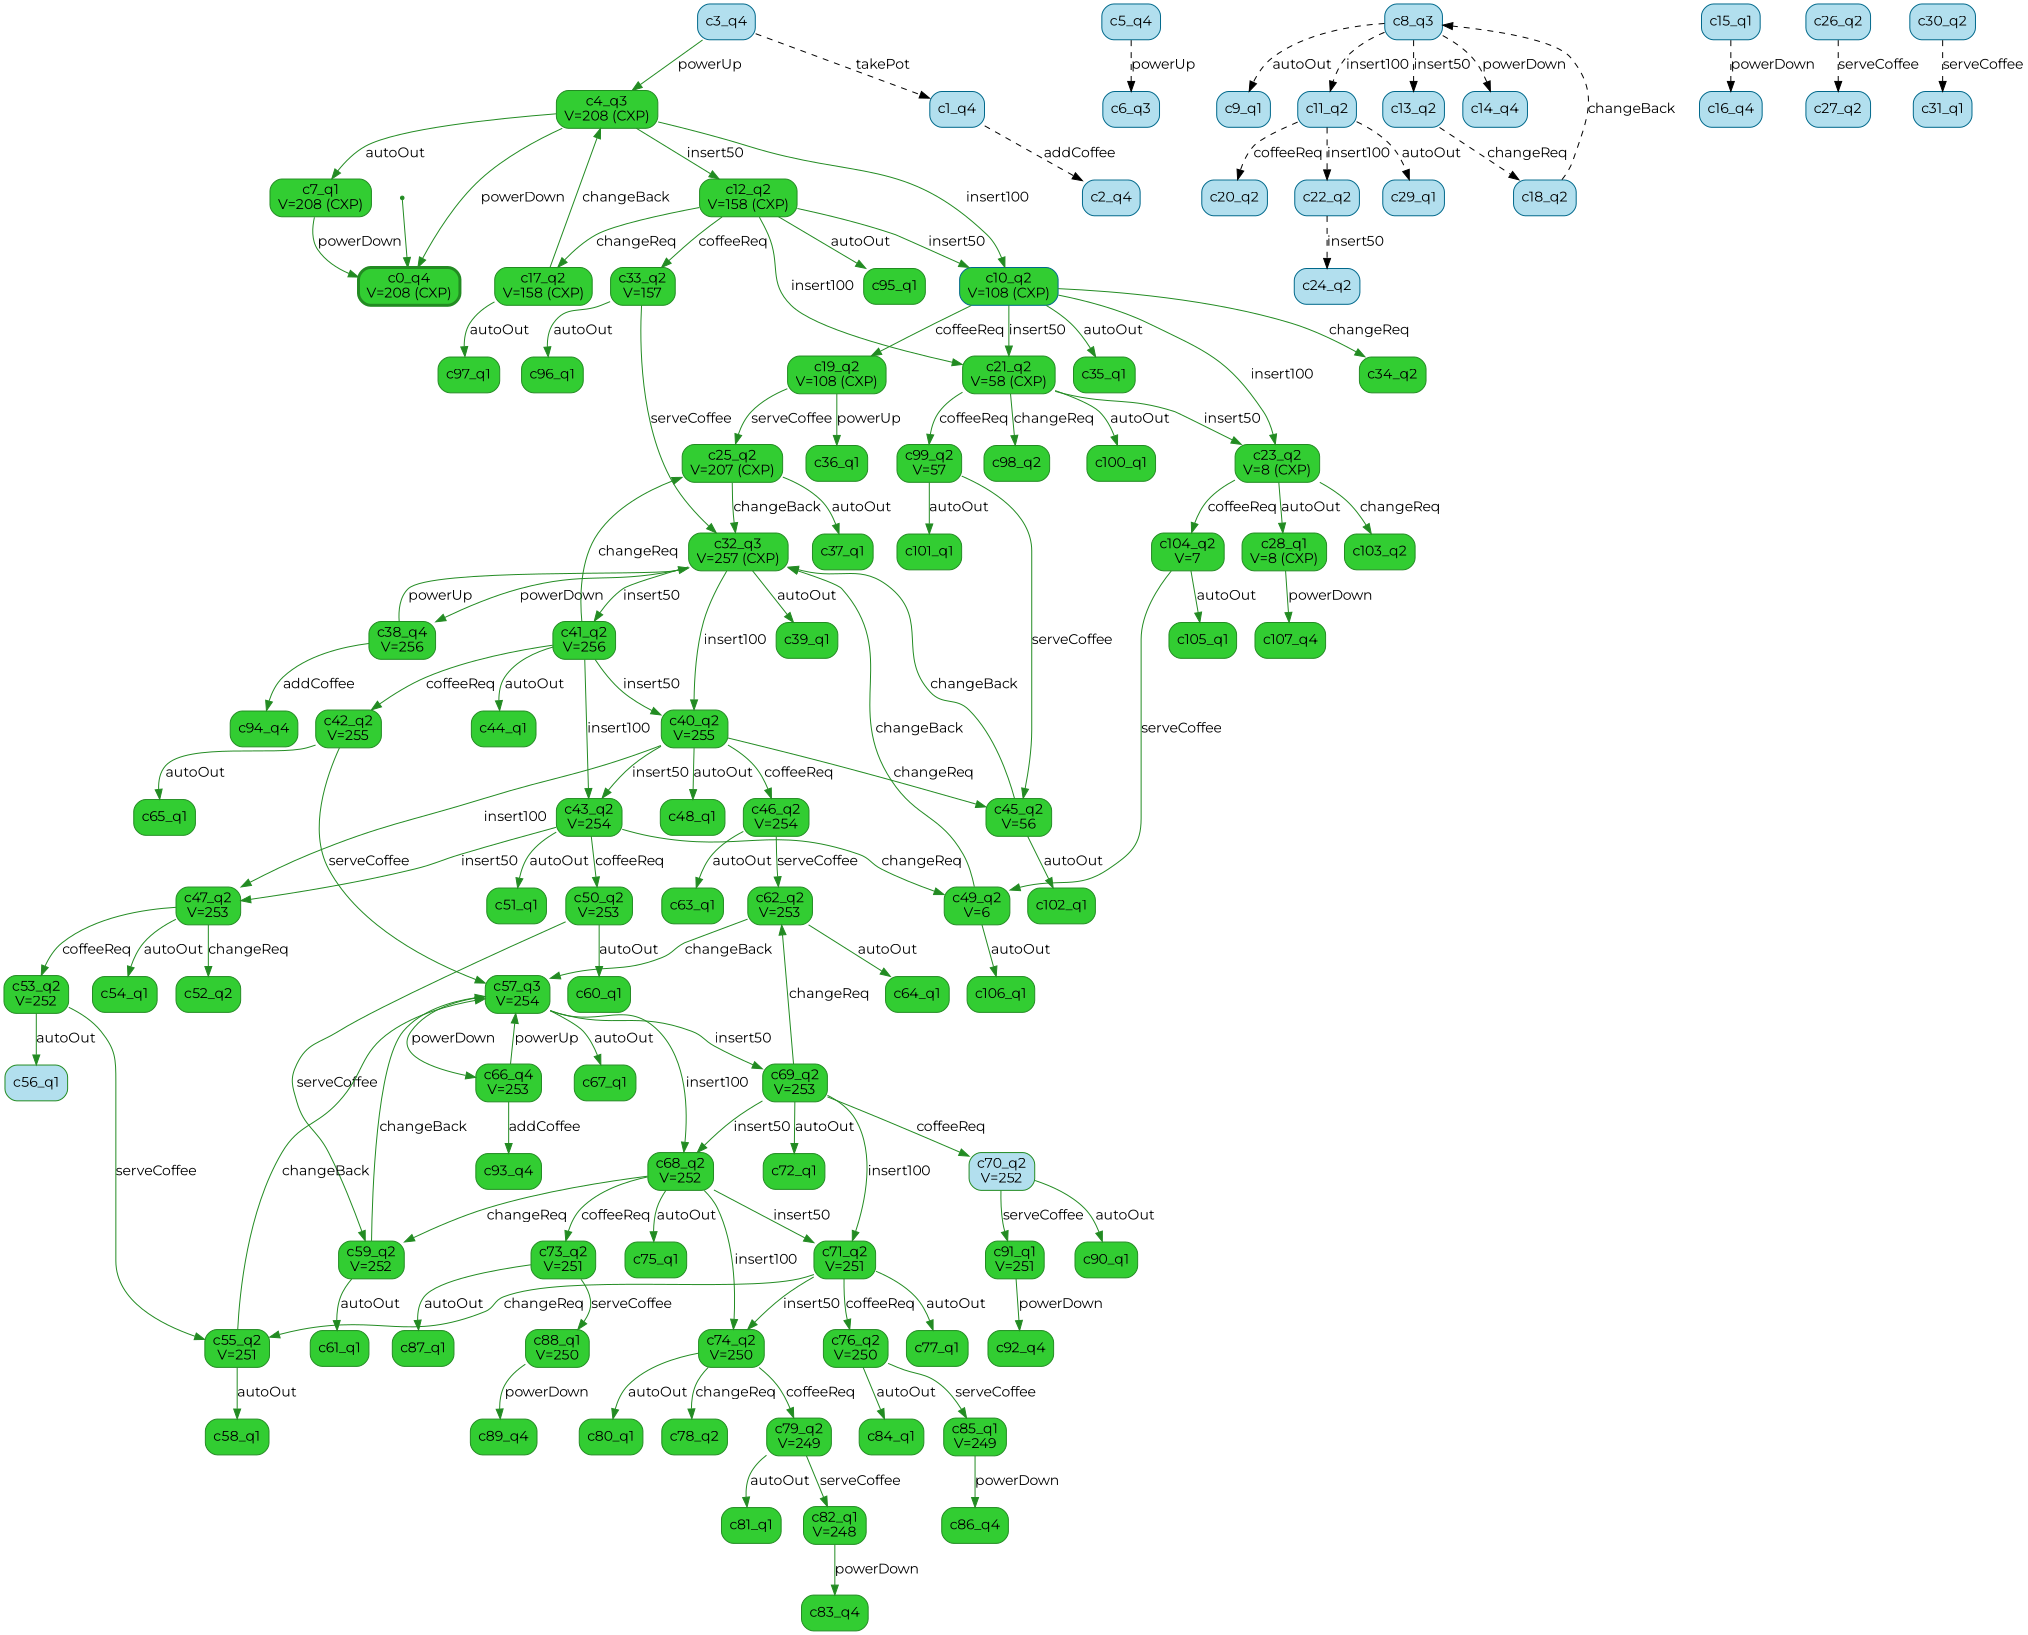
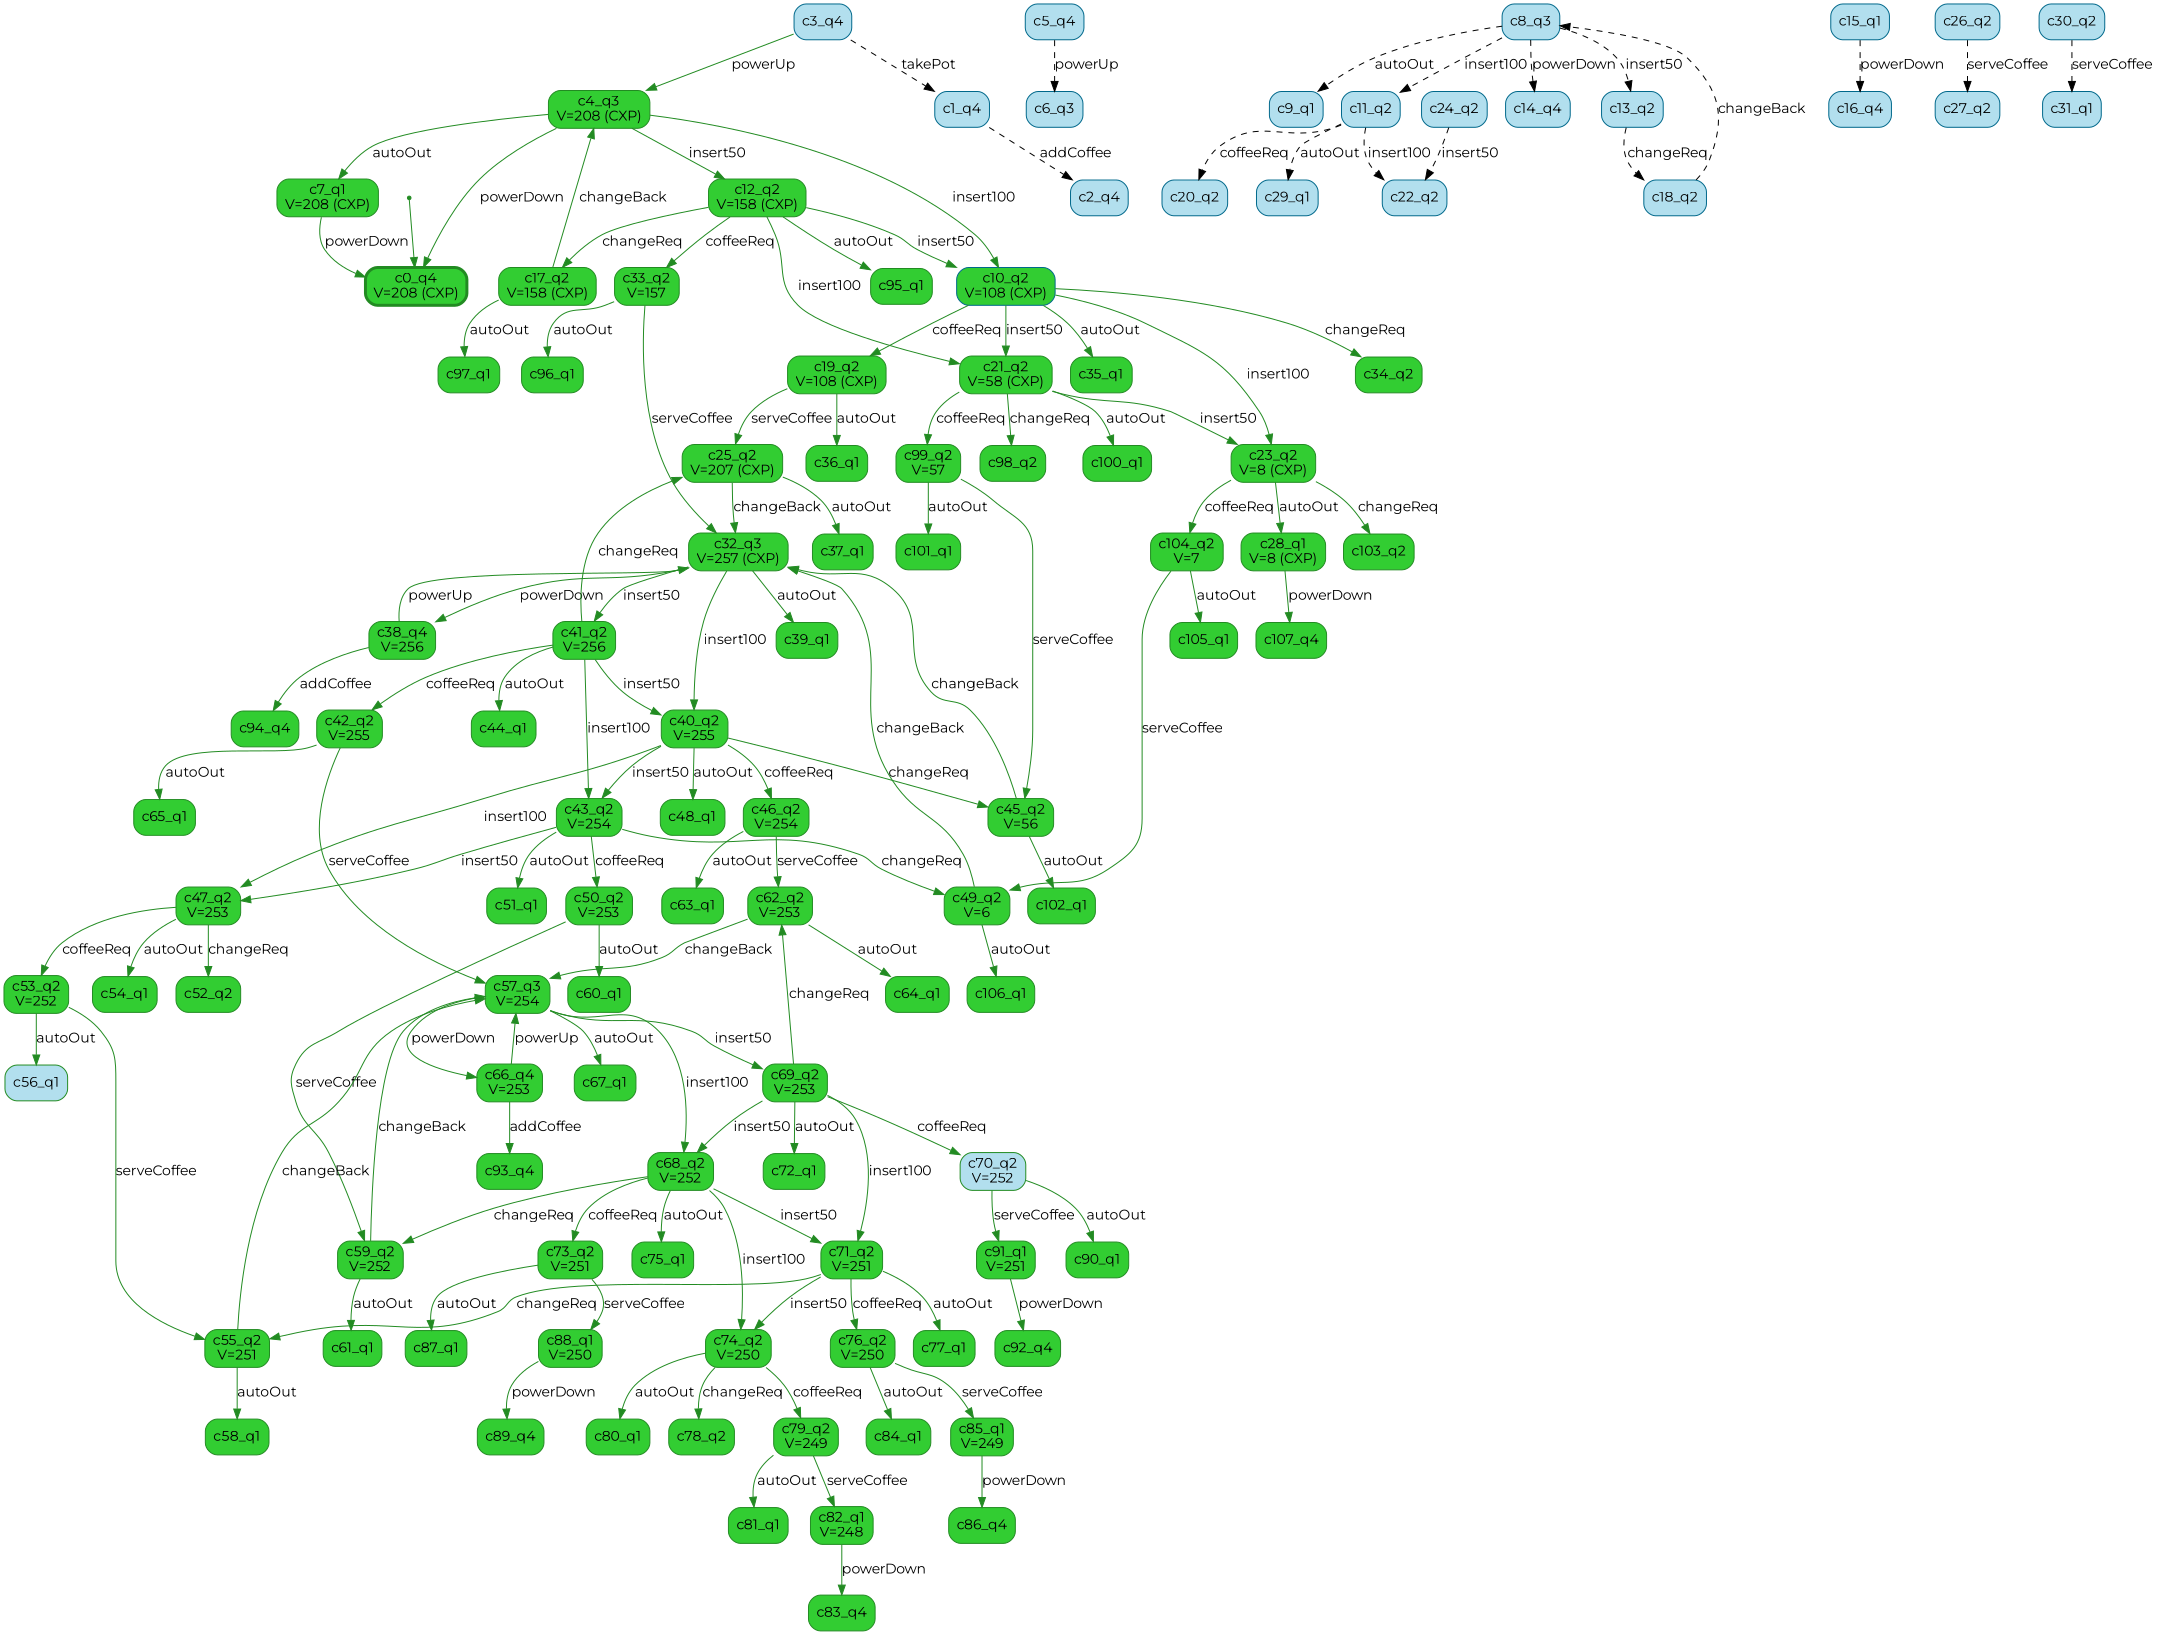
(1327, 237) -> (1441, 150)
(869, 419) -> (867, 419)
